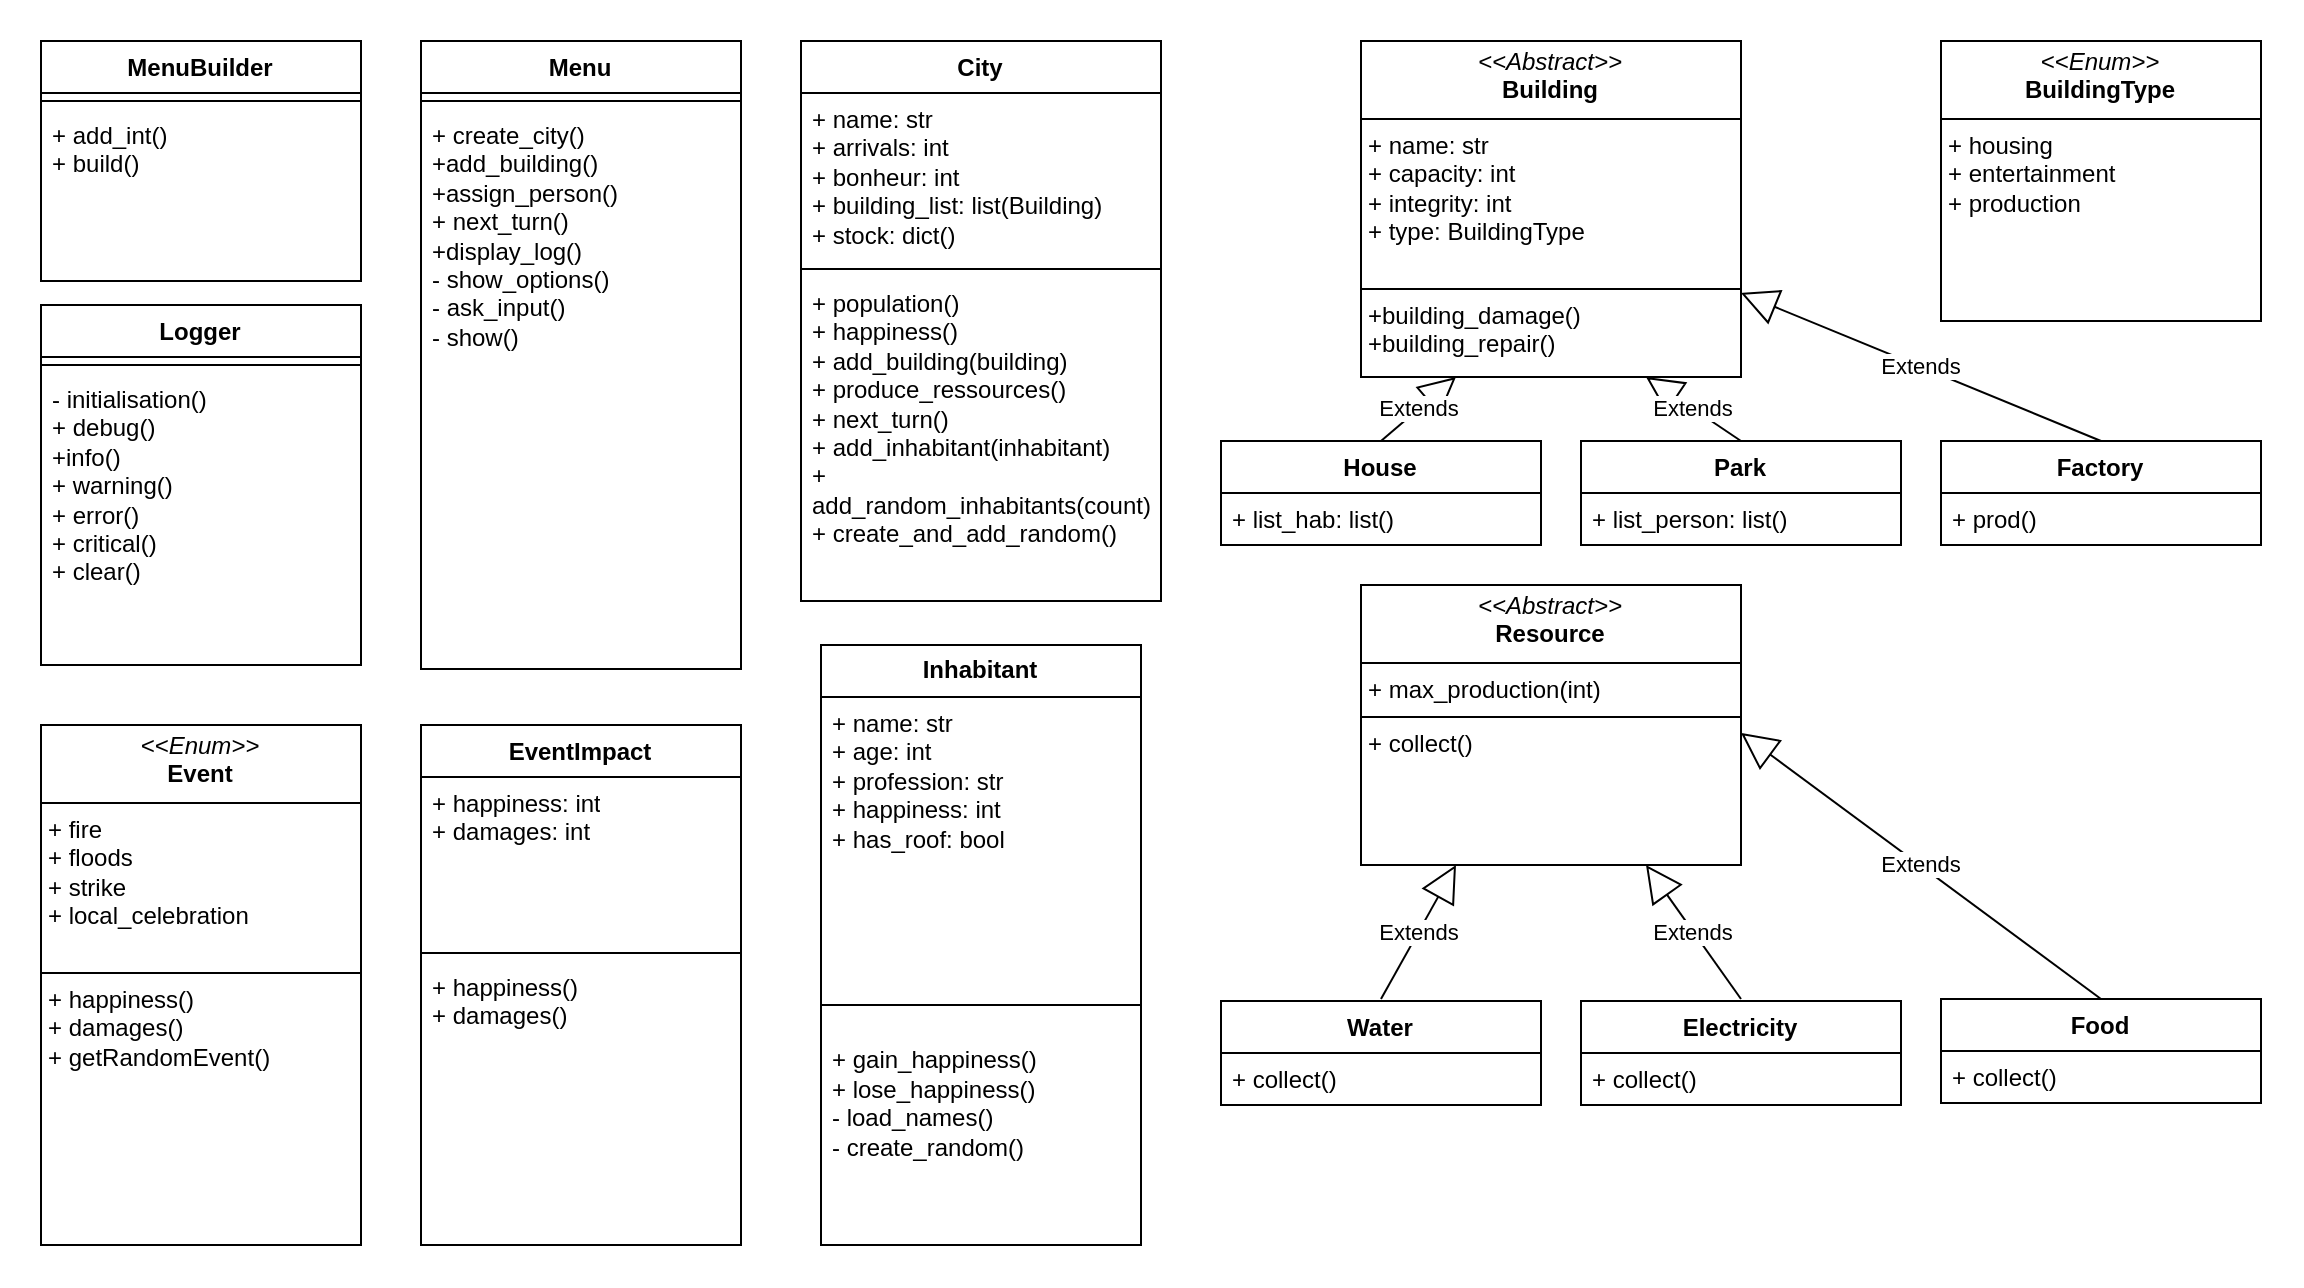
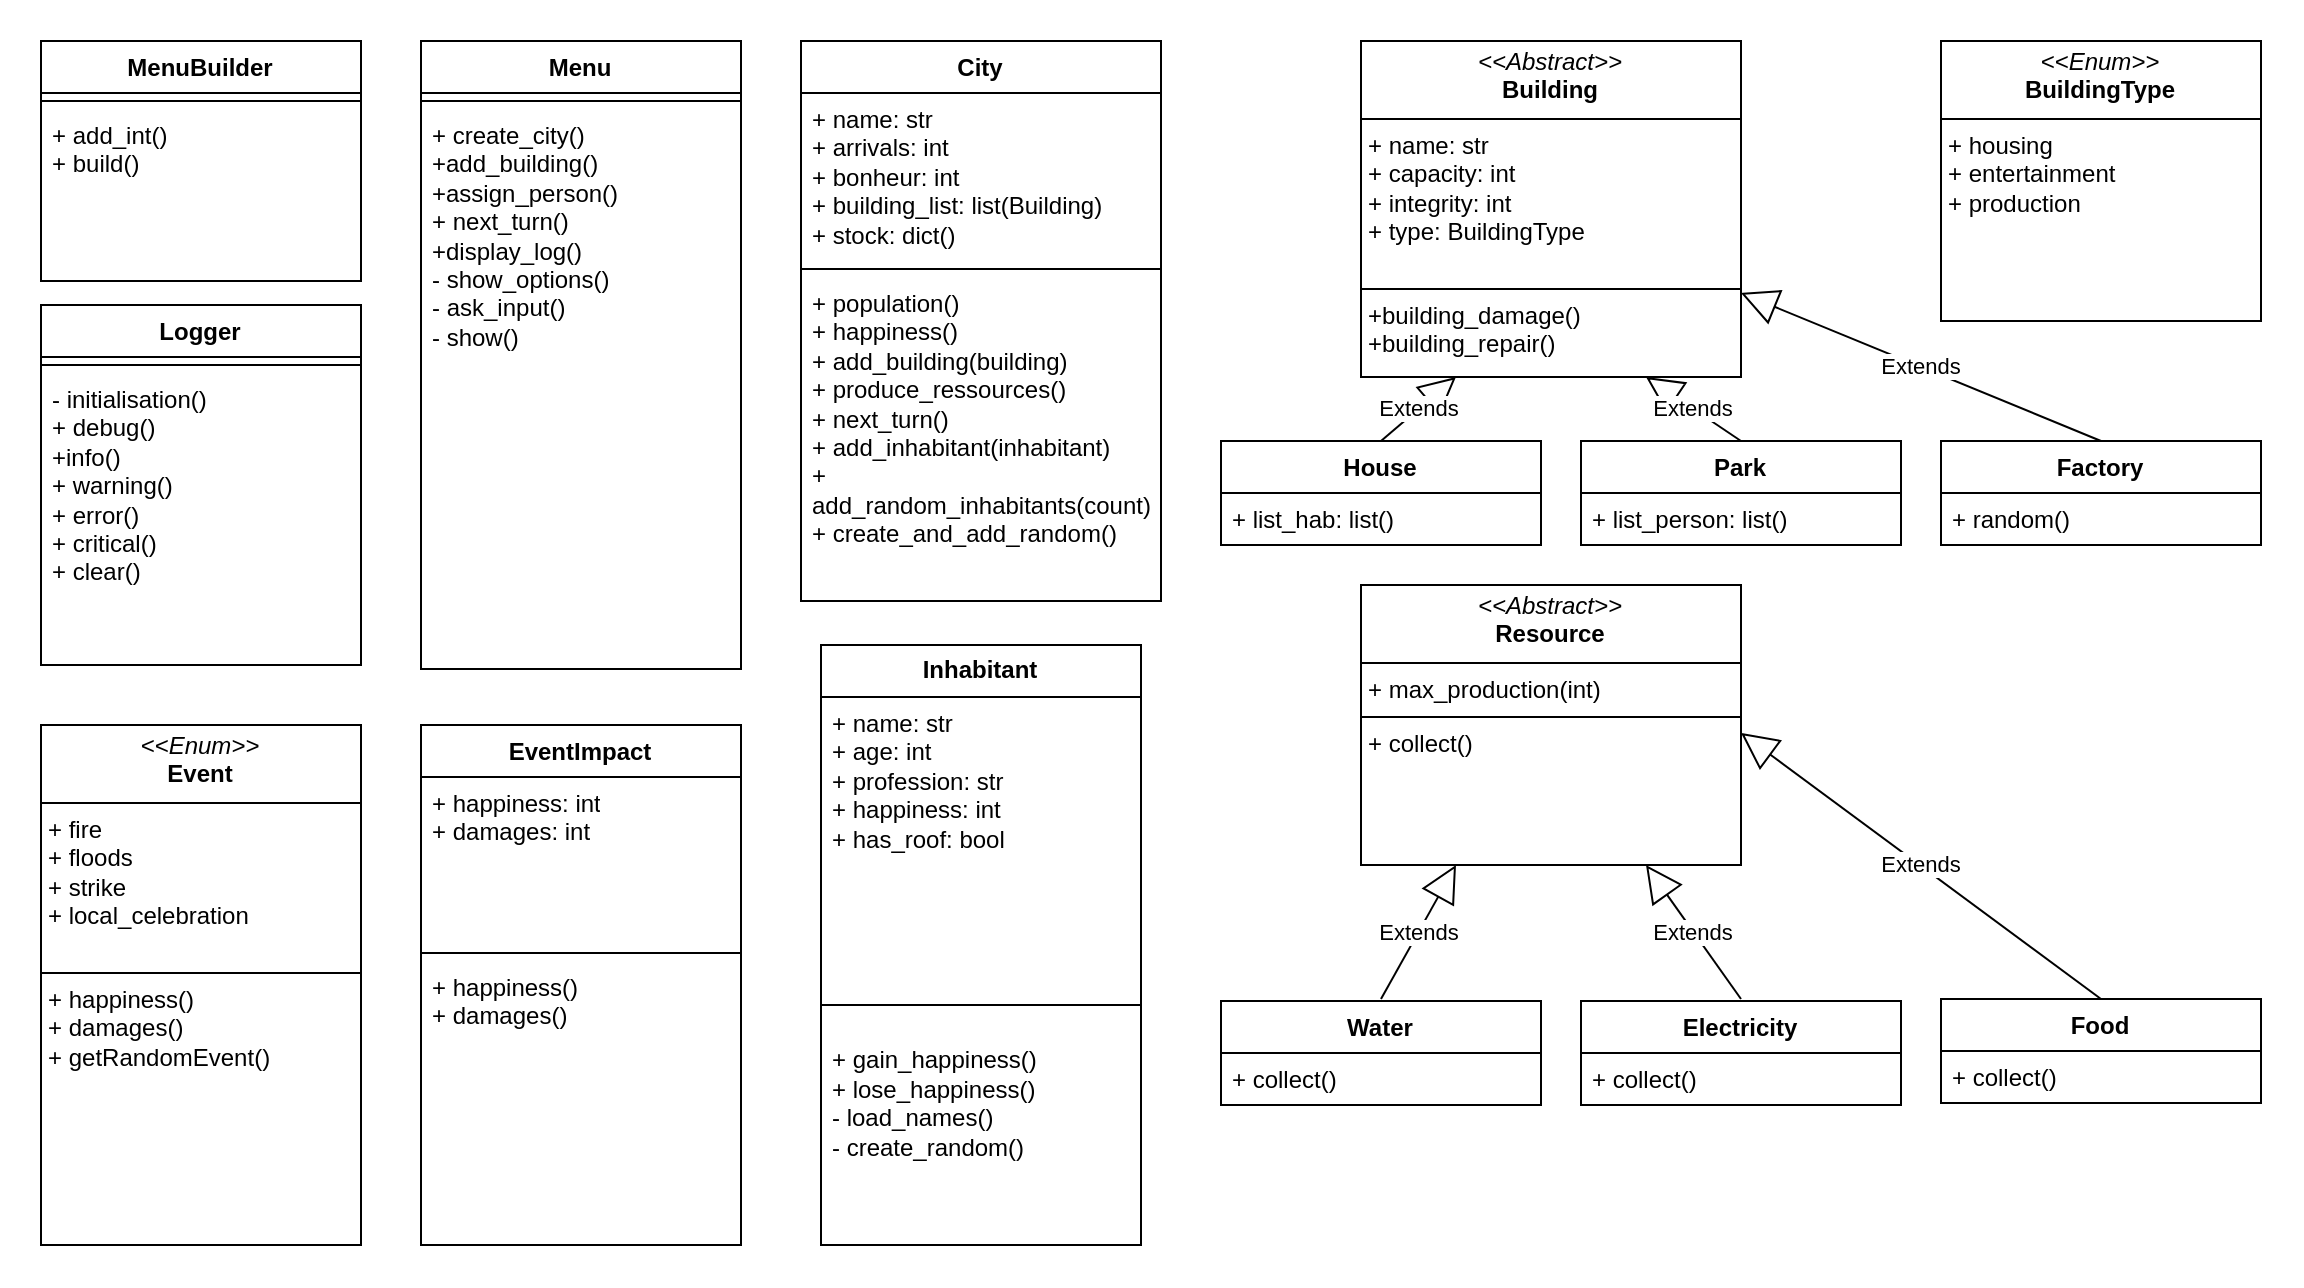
(2004, 521) -> (2017, 521)
